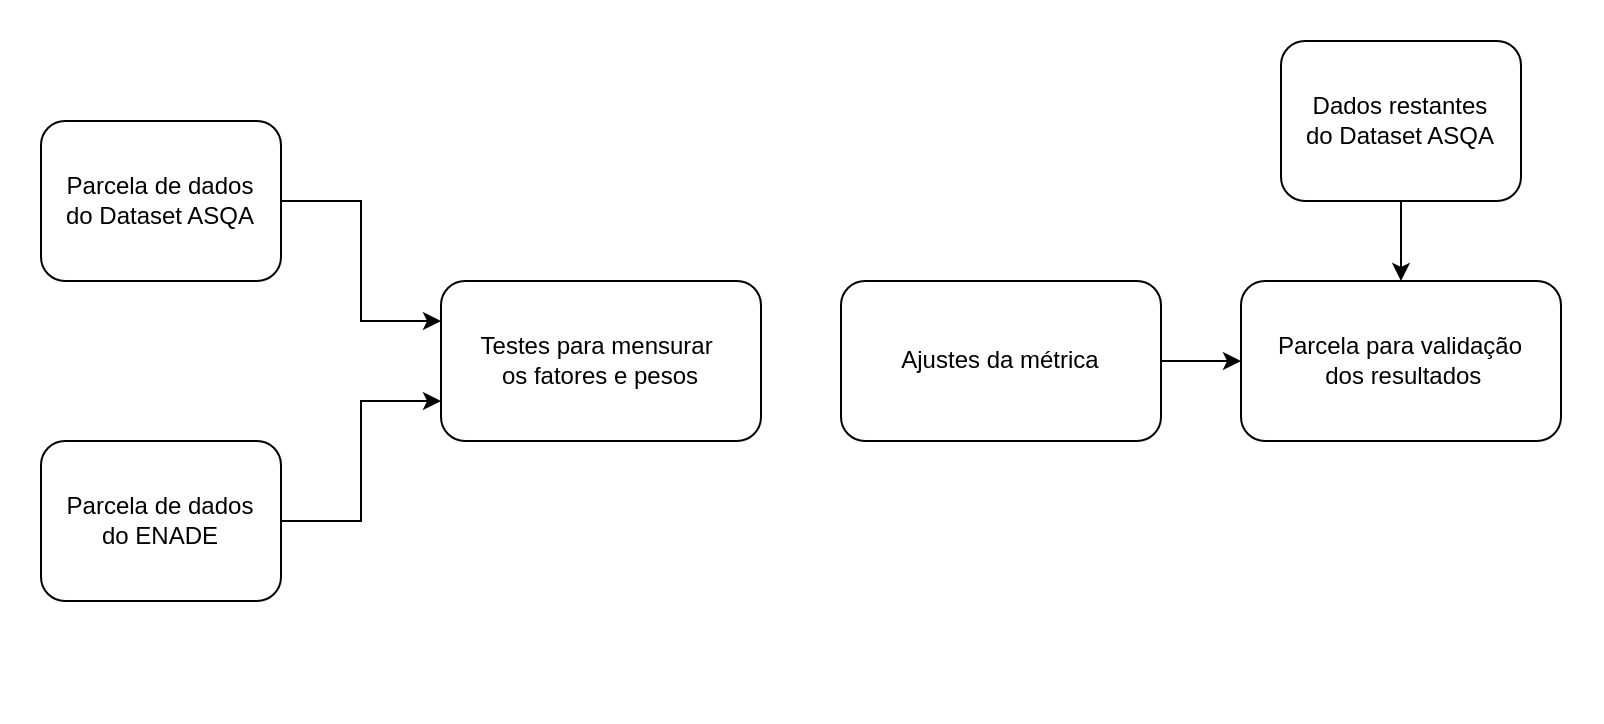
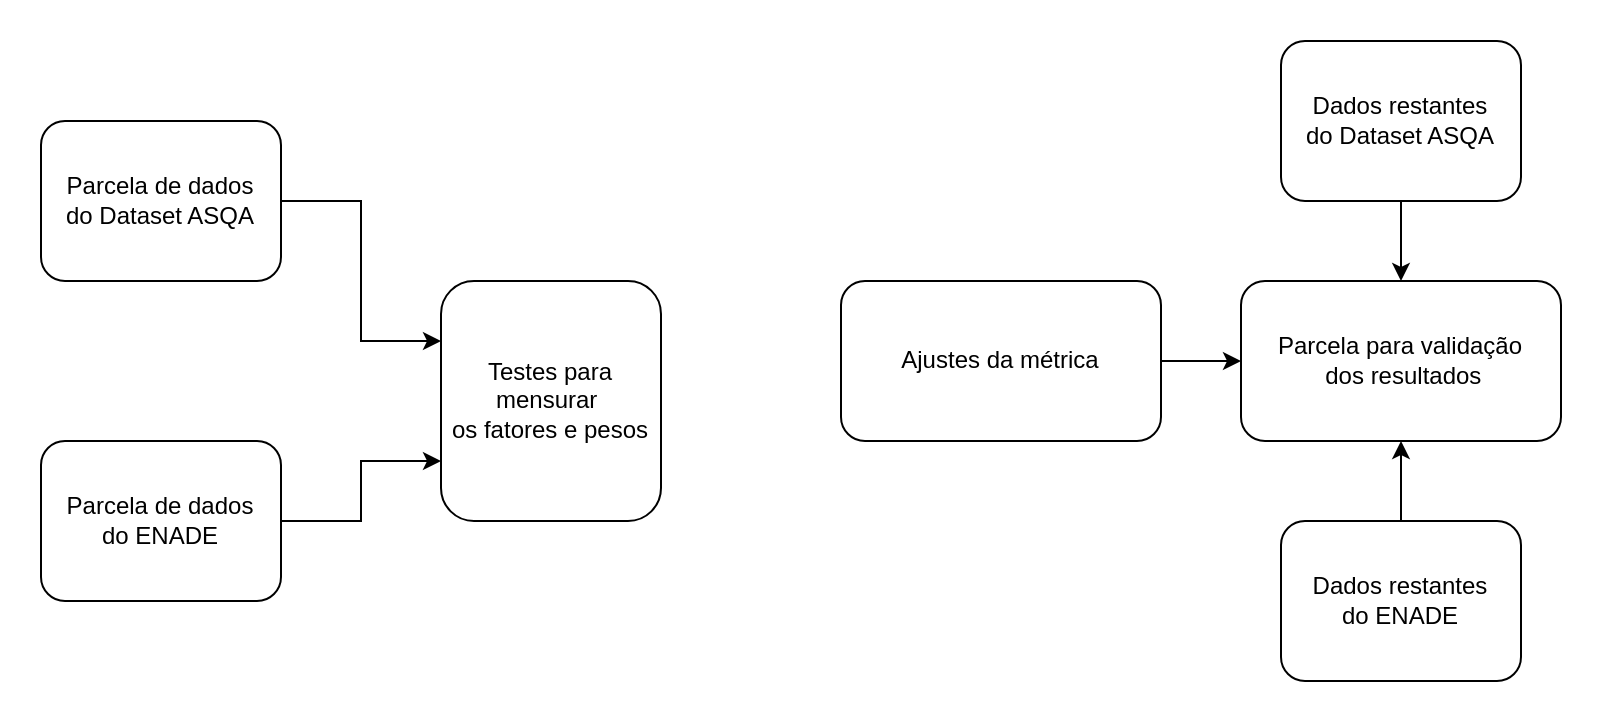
(601, 361) -> (551, 401)
none -> (1401, 488)
none -> (1401, 601)
